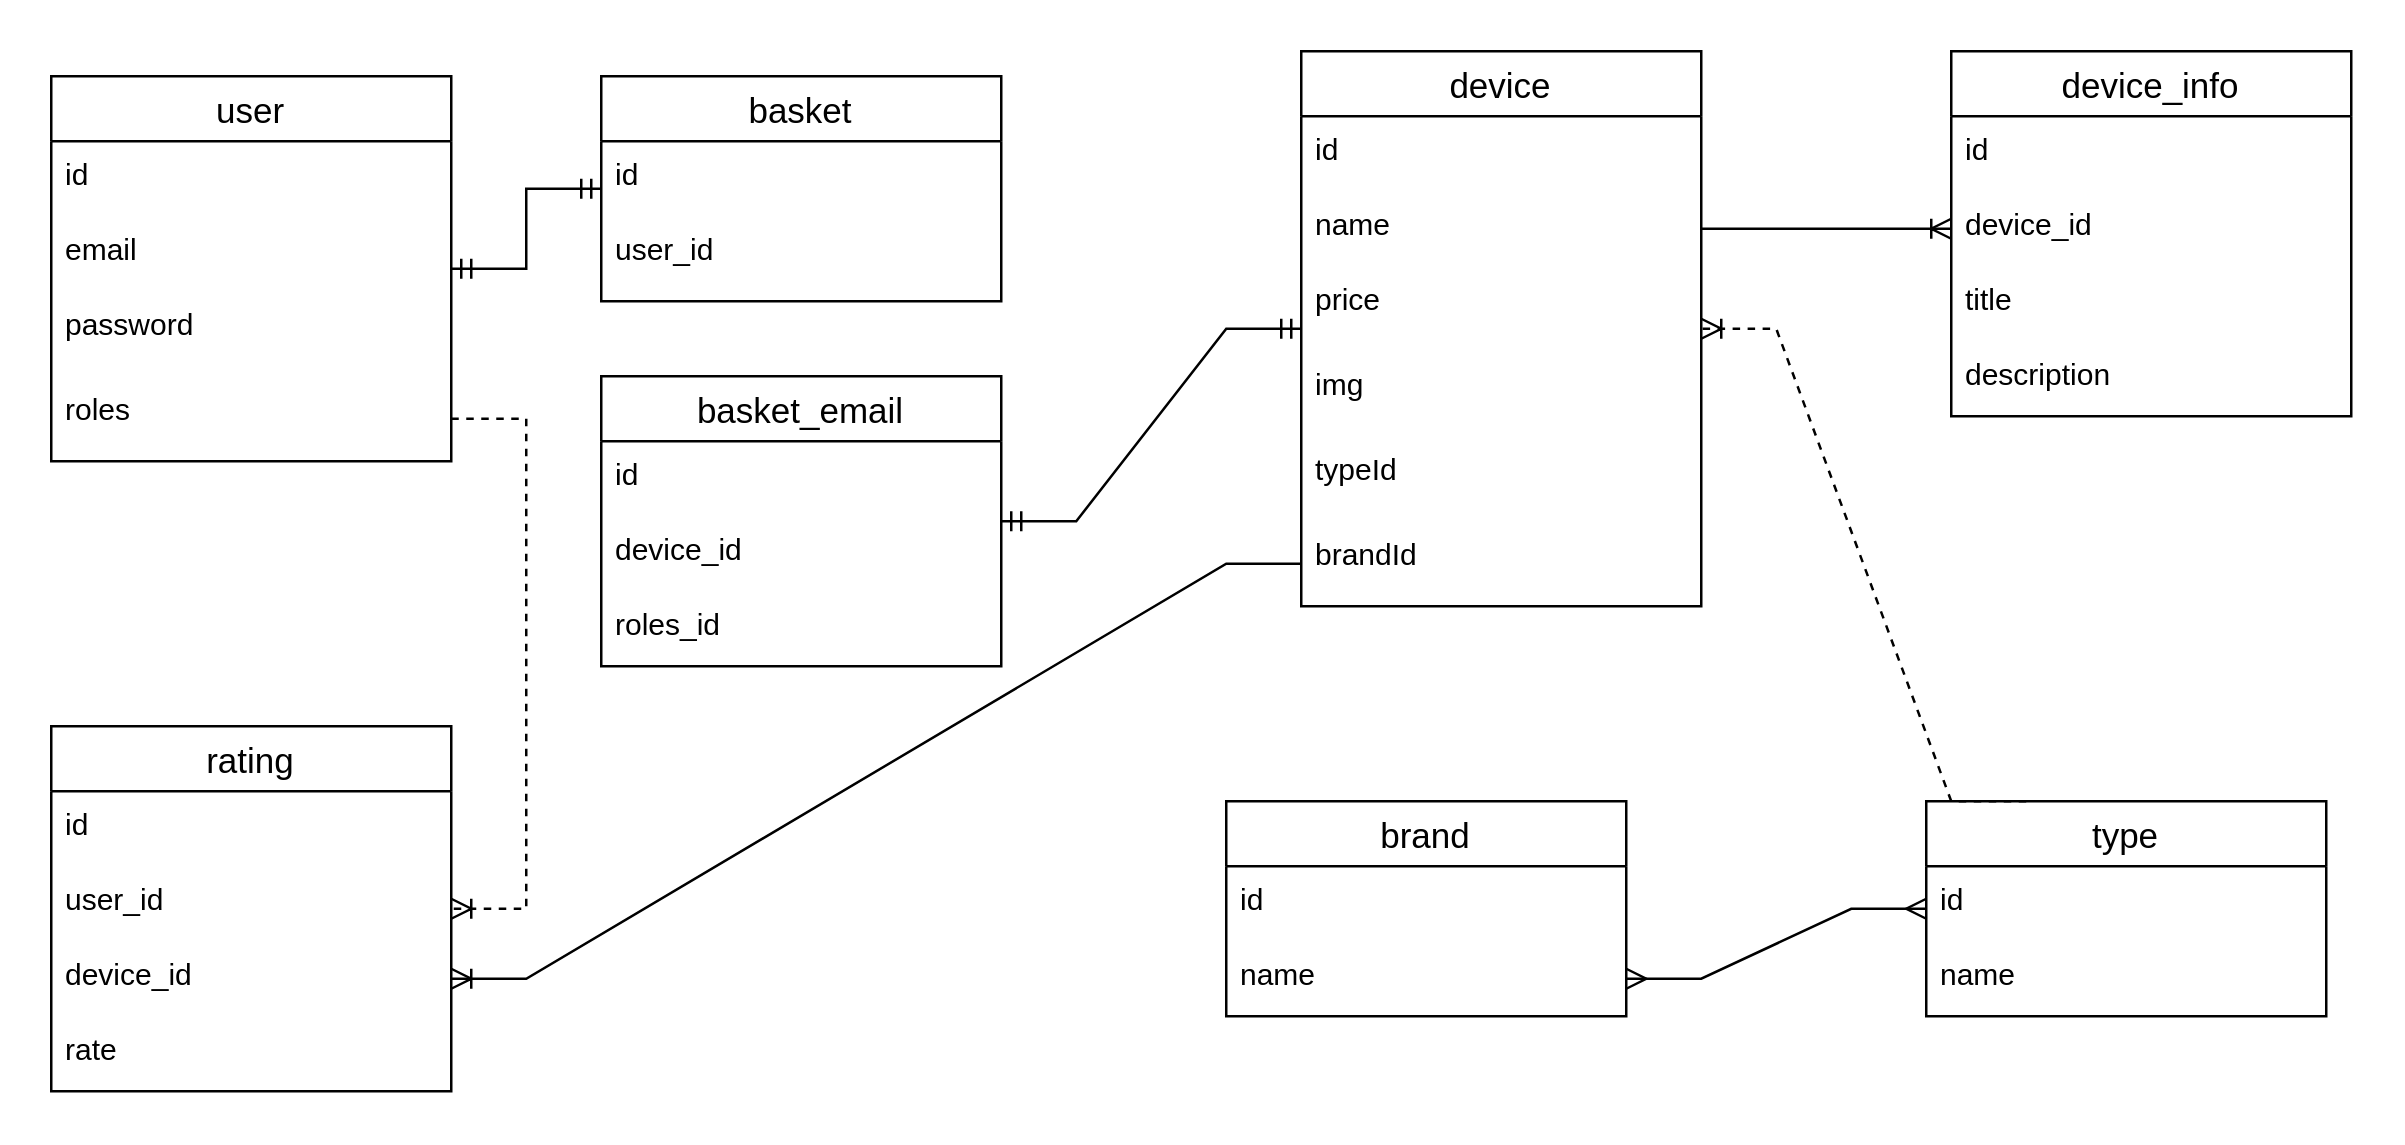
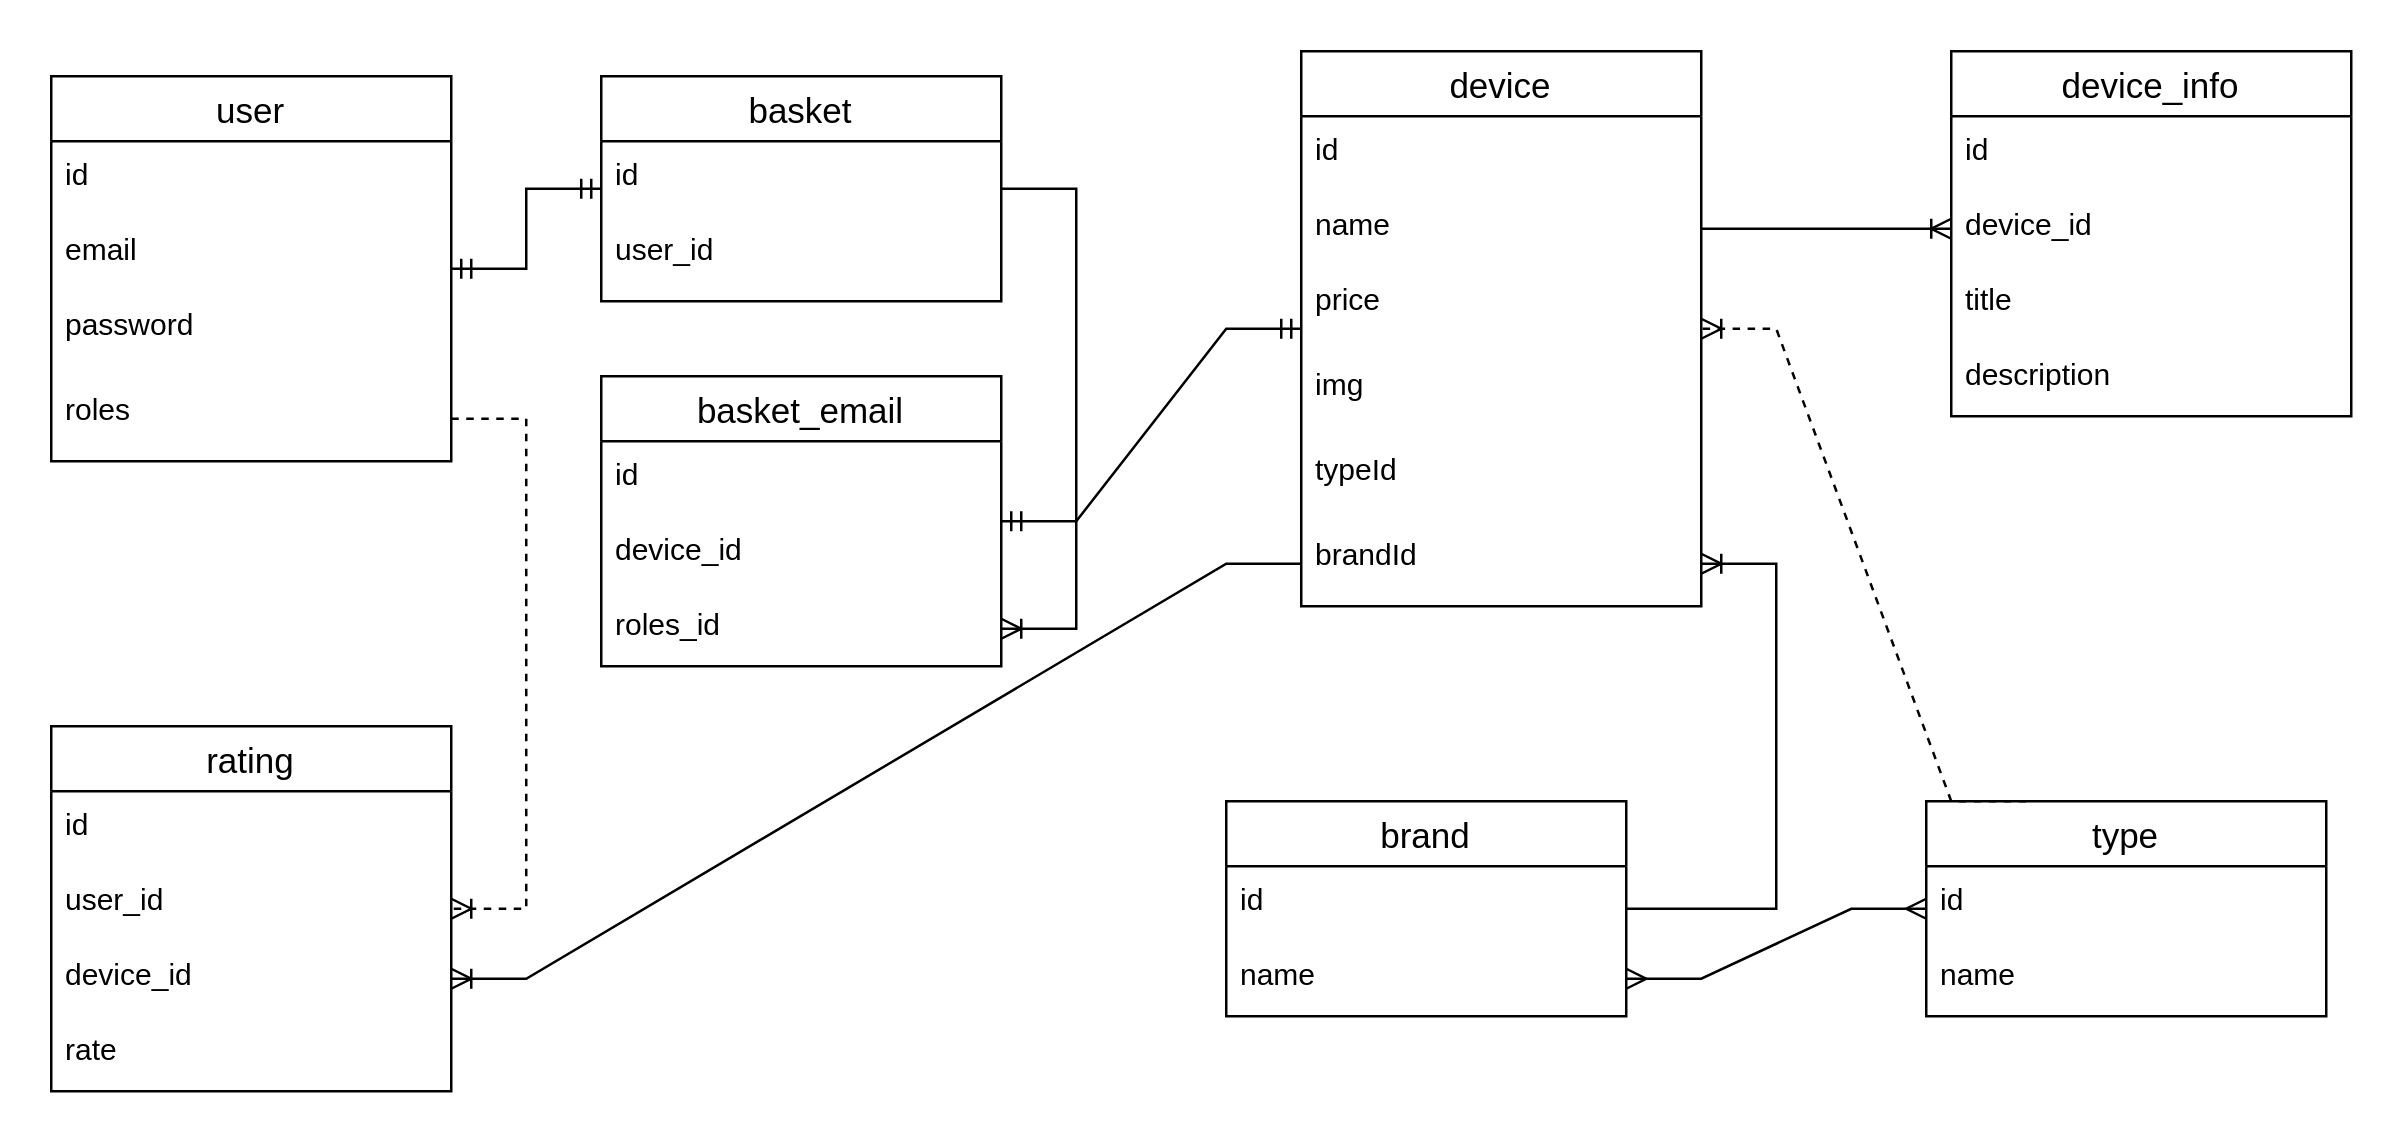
none -> (1076, 316)
none -> (1776, 774)
